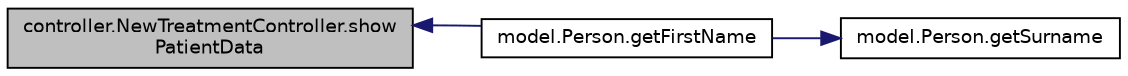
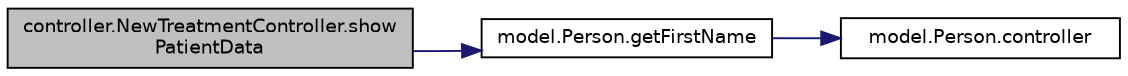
(457, 26) -> (437, 51)
(980, 38) -> (980, 38)
